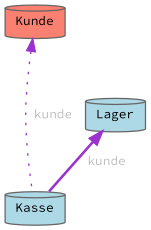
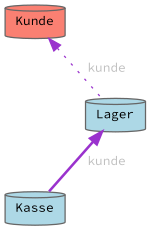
(26, 122) -> (79, 73)
